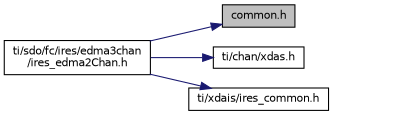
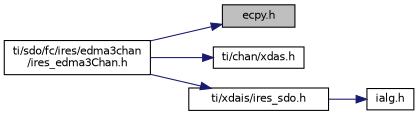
(259, 16) -> (259, 16)
(77, 58) -> (77, 58)
(259, 99) -> (259, 99)
none -> (390, 99)
